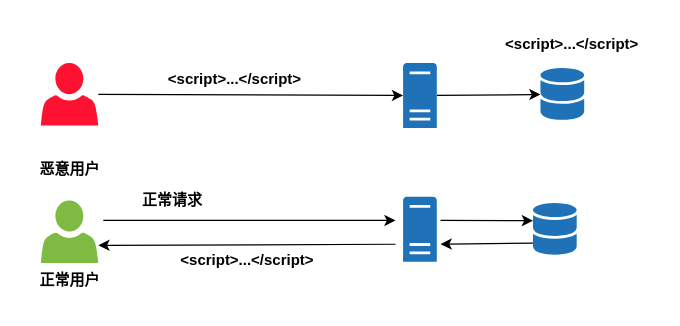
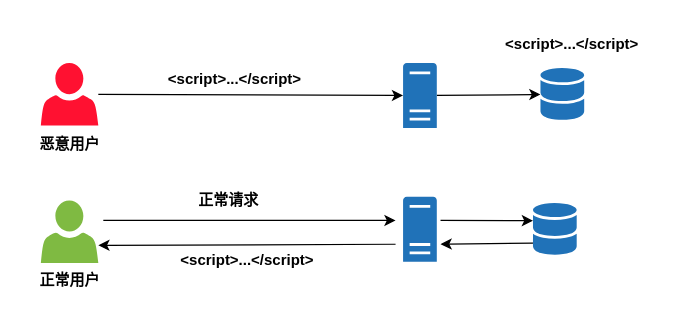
(69, 169) -> (69, 144)
(172, 201) -> (228, 201)
